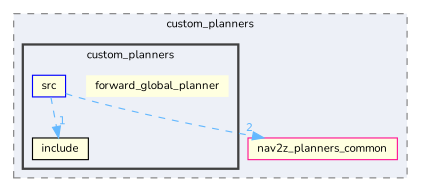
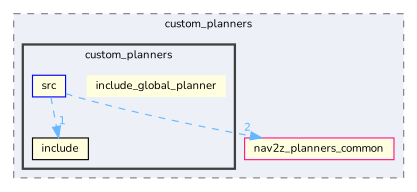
(157, 86) -> (156, 86)
